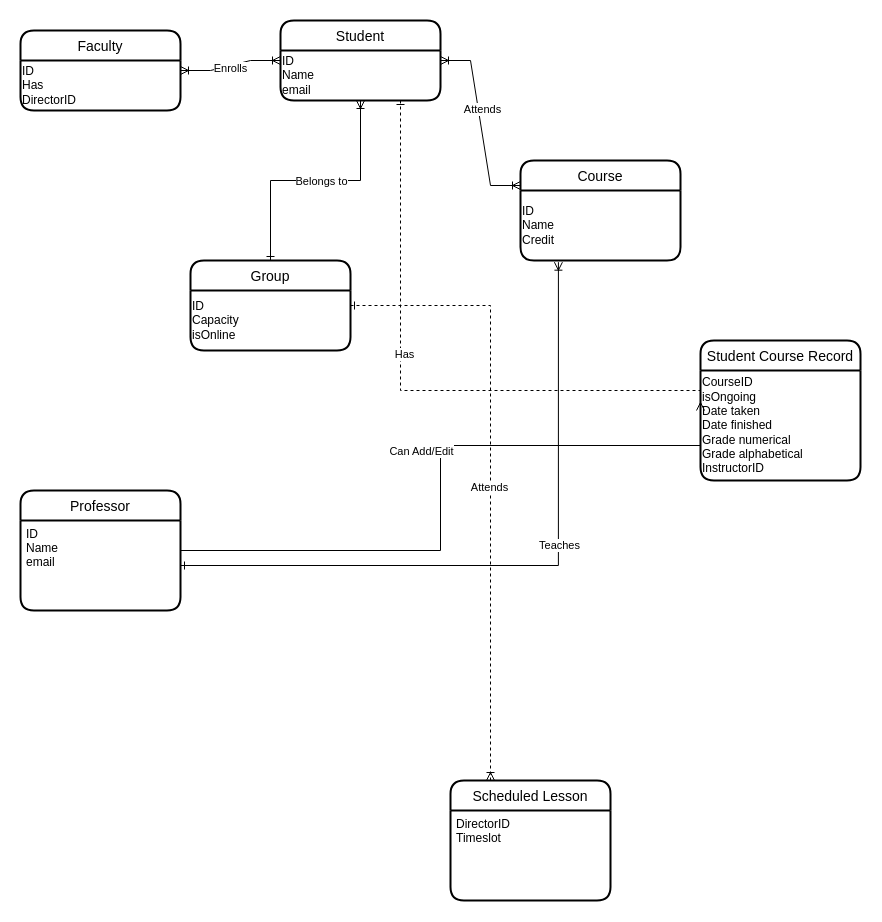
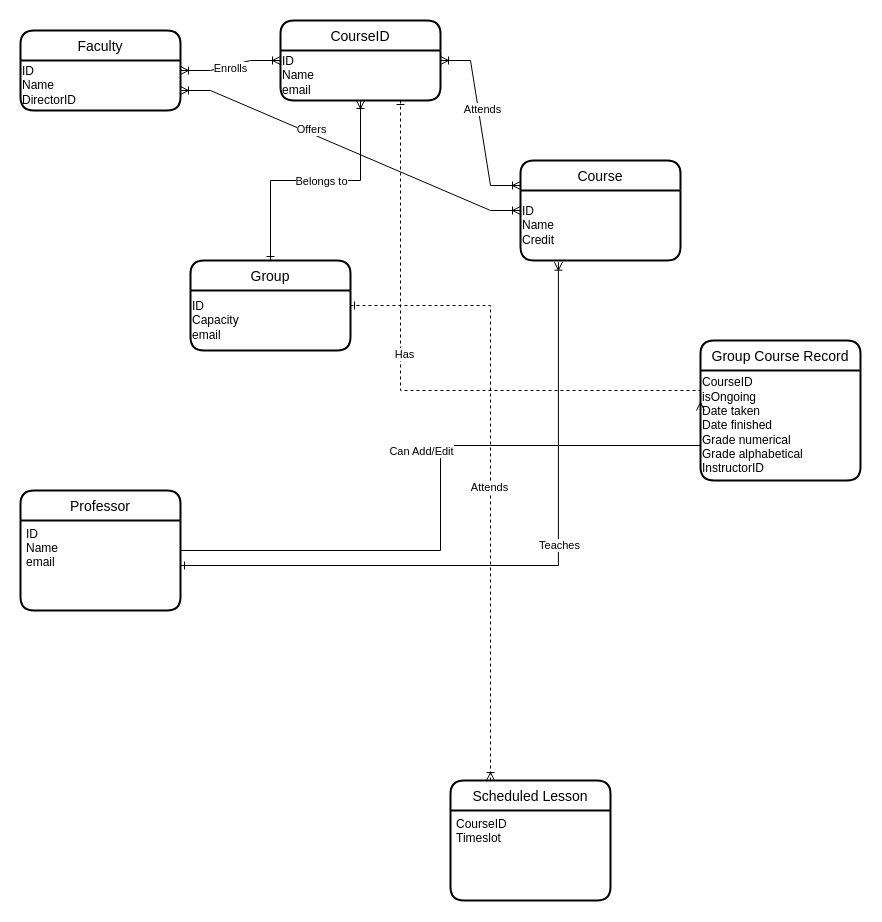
(360, 36) -> (360, 36)
(55, 86) -> (55, 86)
none -> (350, 150)
(218, 321) -> (218, 321)
(780, 356) -> (780, 356)
(488, 824) -> (483, 824)
